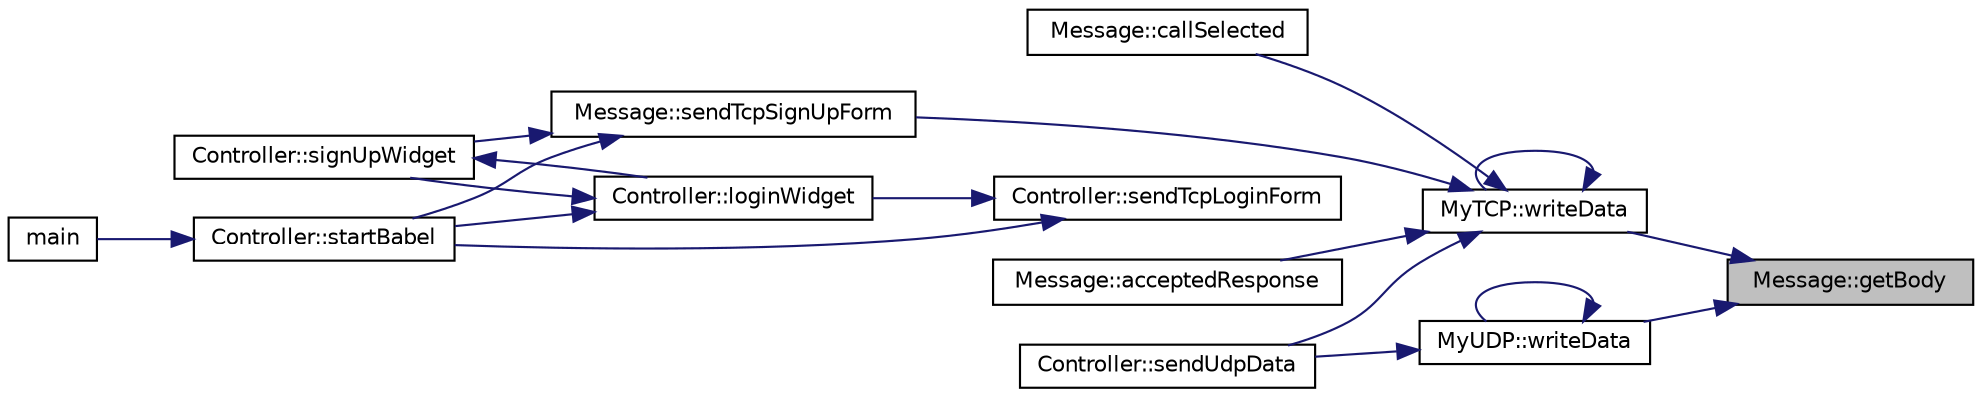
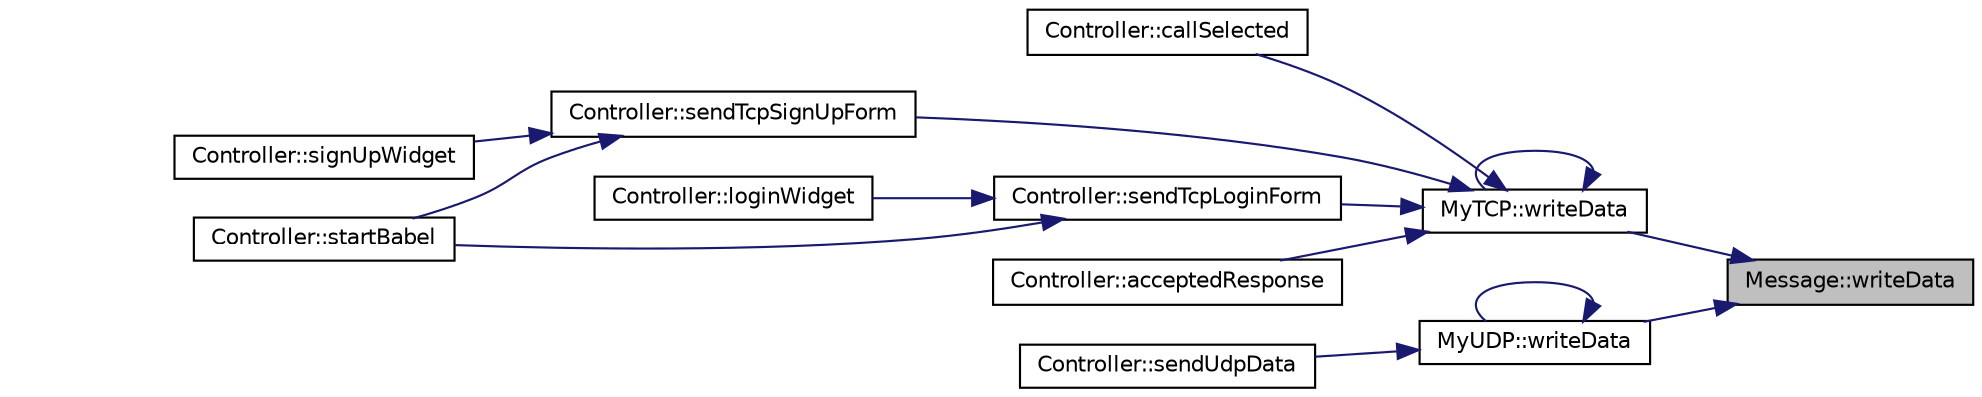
(1168, 32) -> (1168, 32)
(733, 114) -> (733, 114)
(572, 168) -> none
(467, 185) -> none
(514, 220) -> none
(53, 239) -> none
(1168, 282) -> (1168, 282)
(1850, 282) -> (1850, 282)
(1378, 299) -> (1371, 205)
